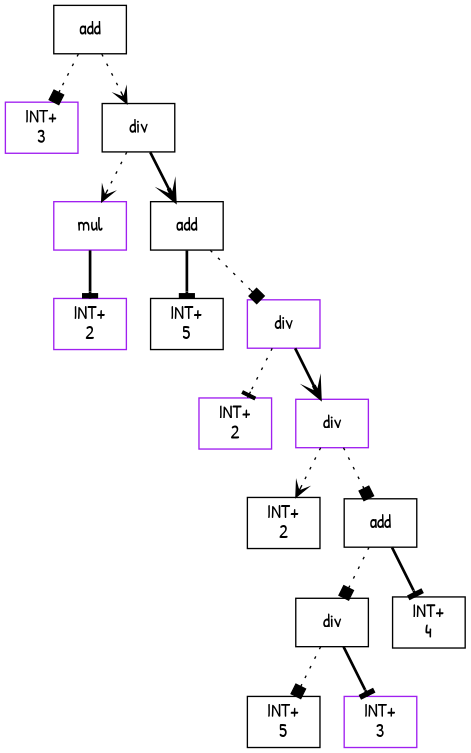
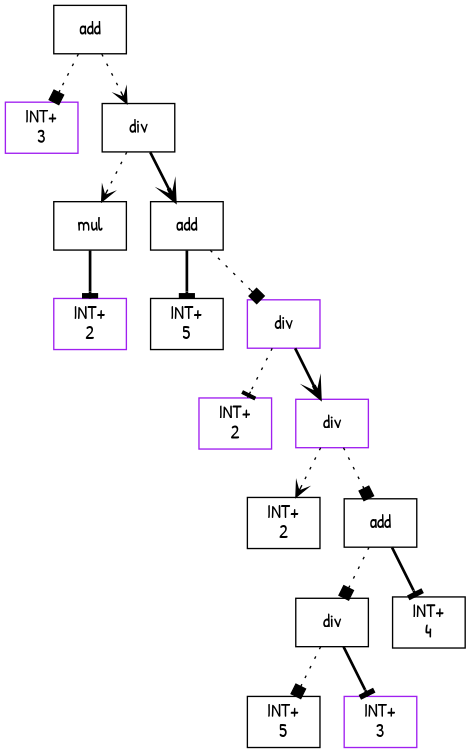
(90, 226) -> (90, 226)
